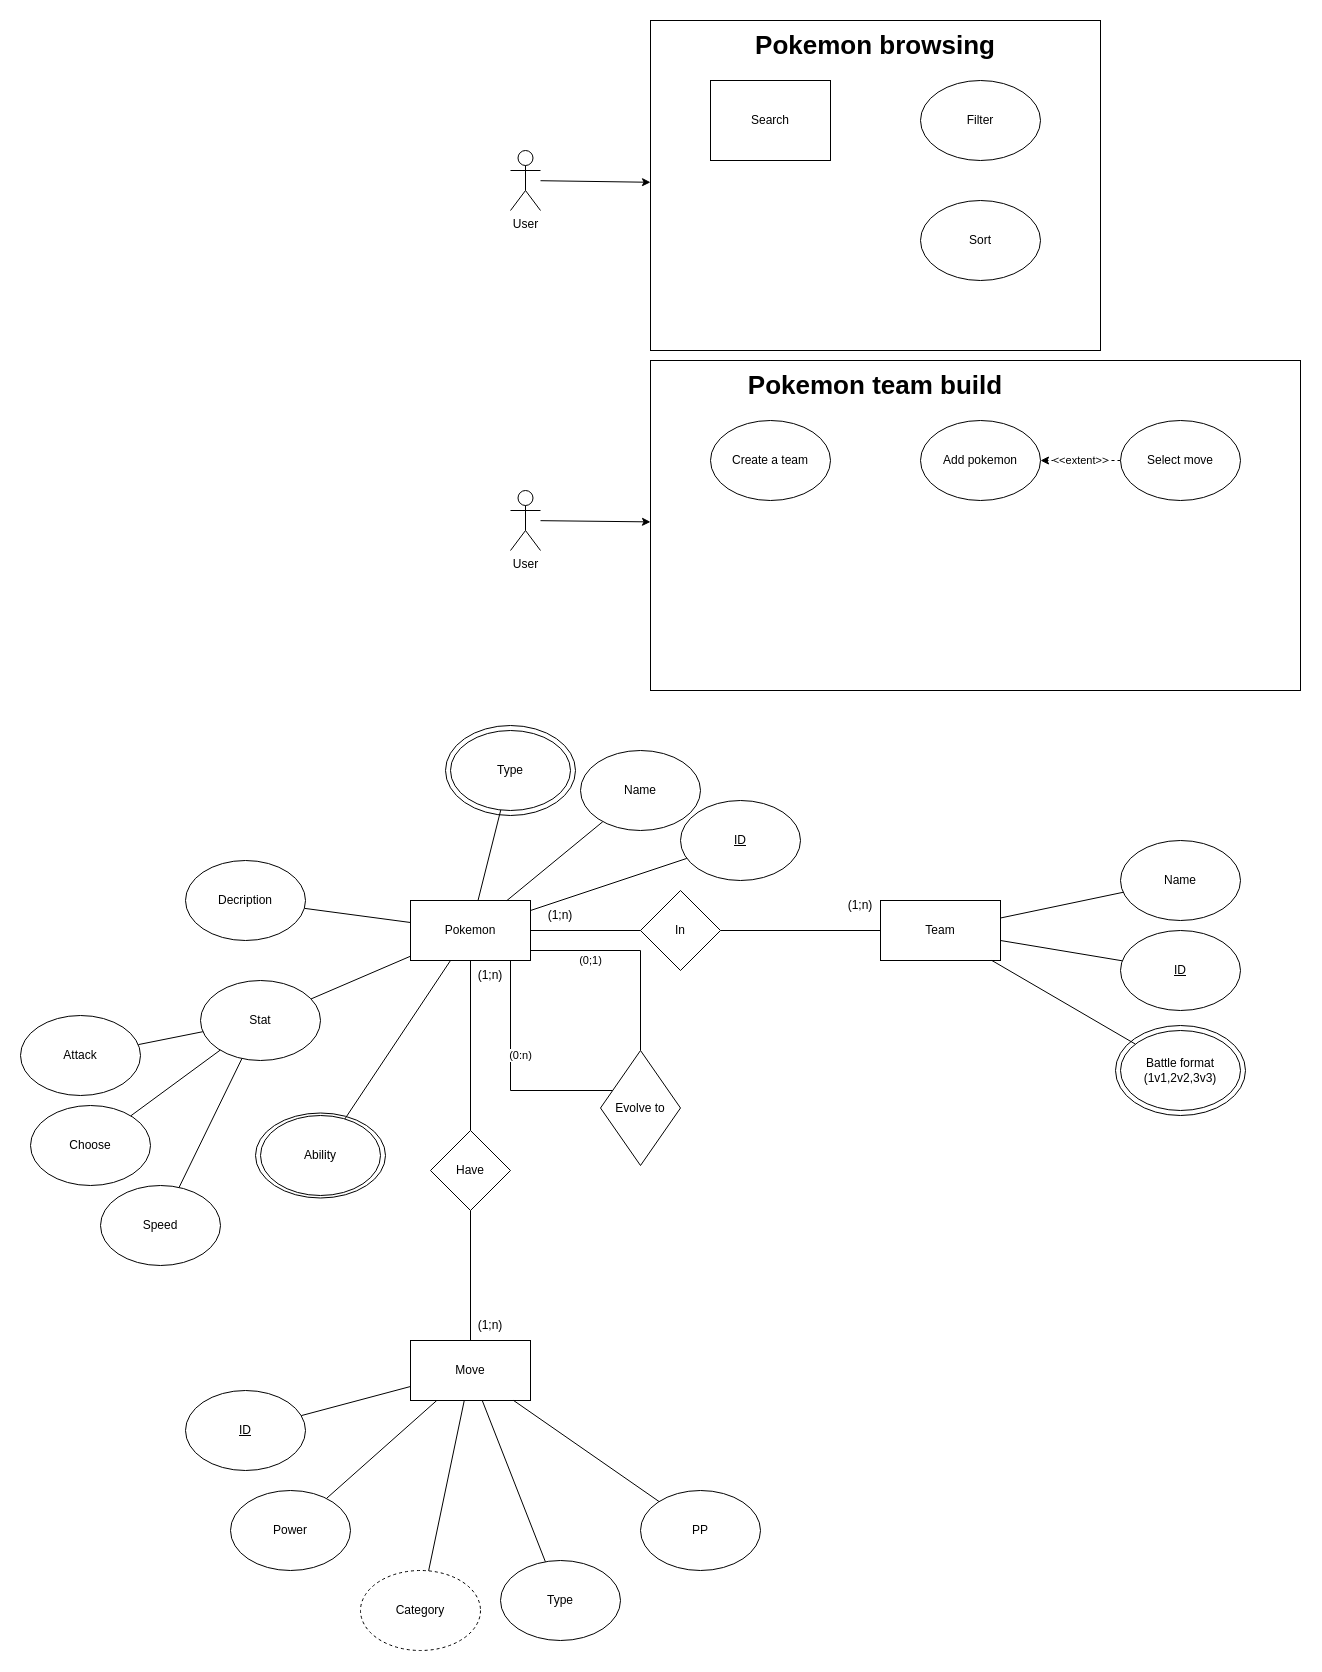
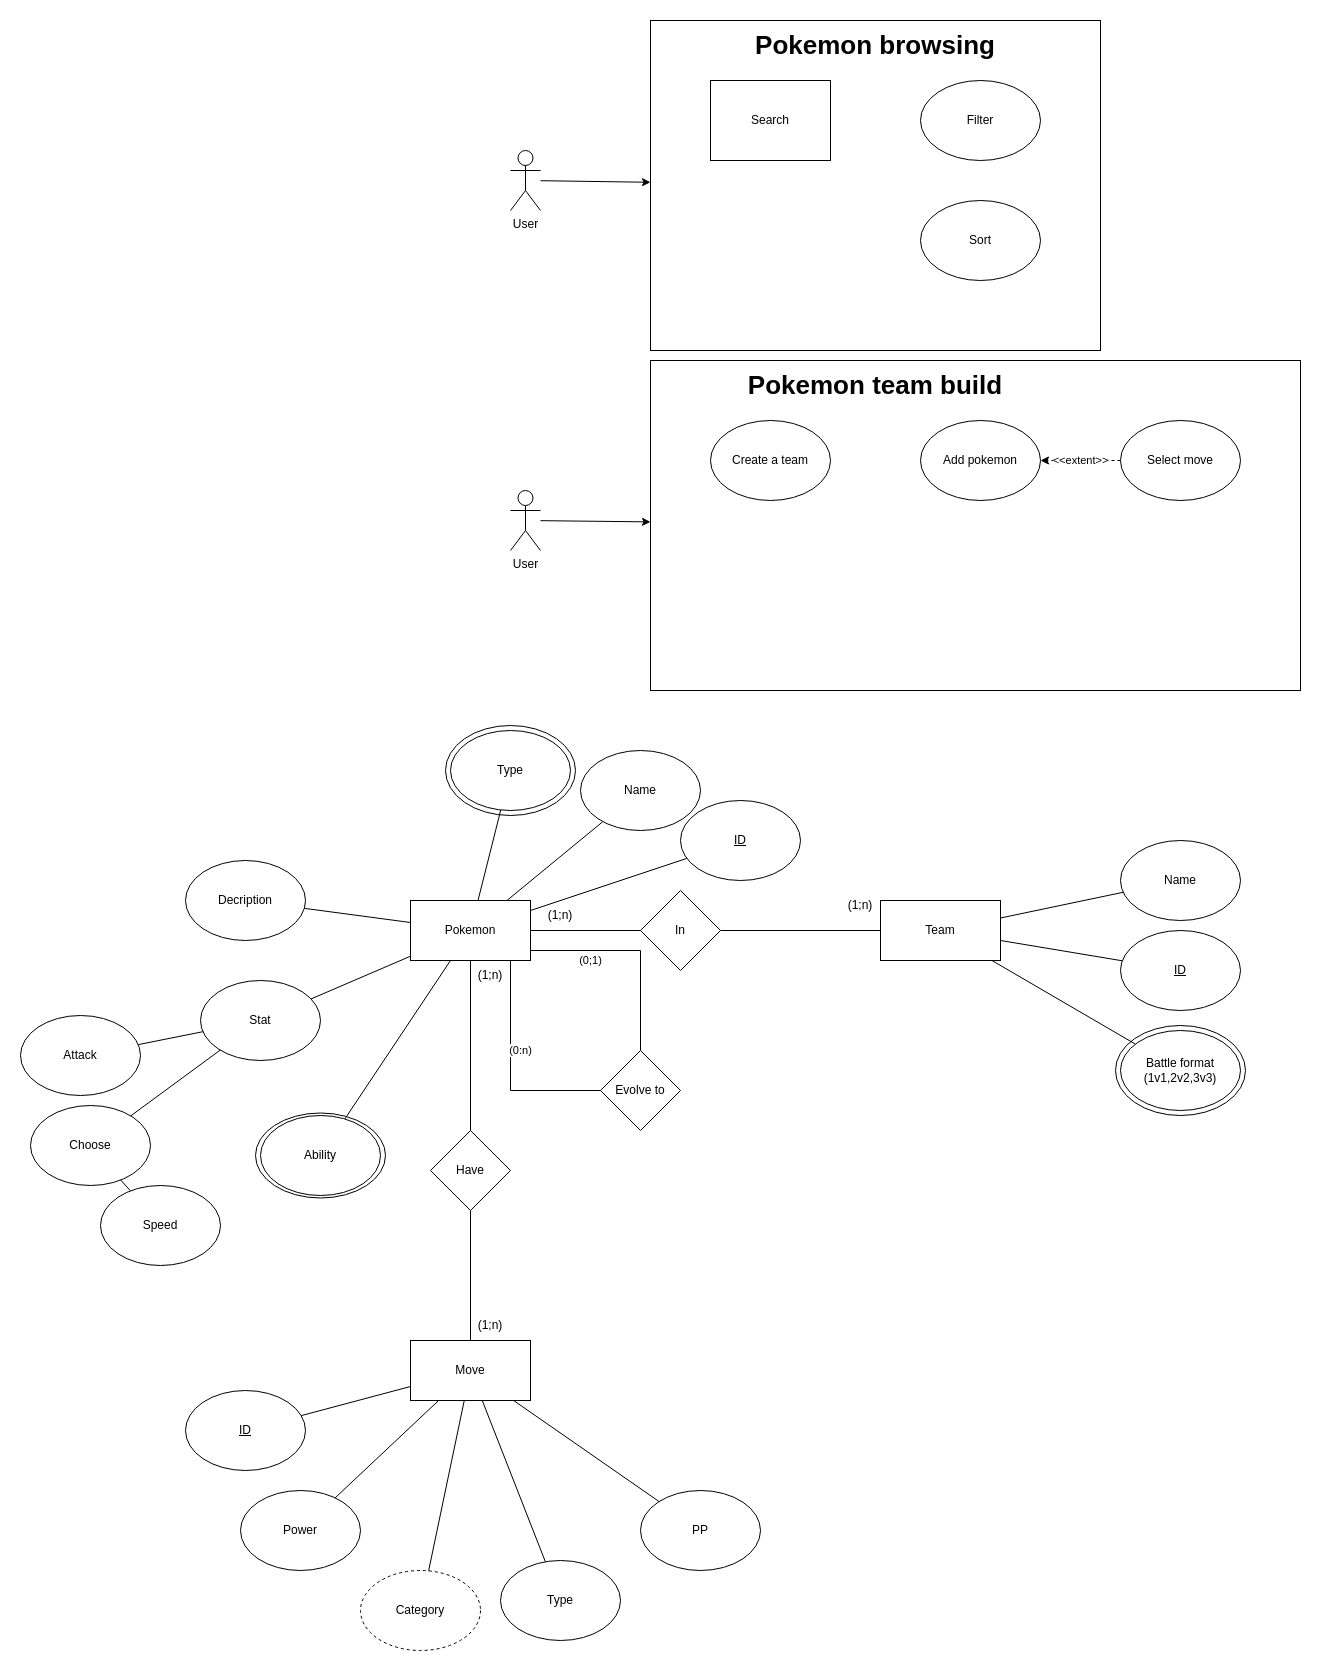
(641, 1108) -> (641, 1091)
(210, 1123) -> (126, 1185)
(291, 1531) -> (301, 1531)
